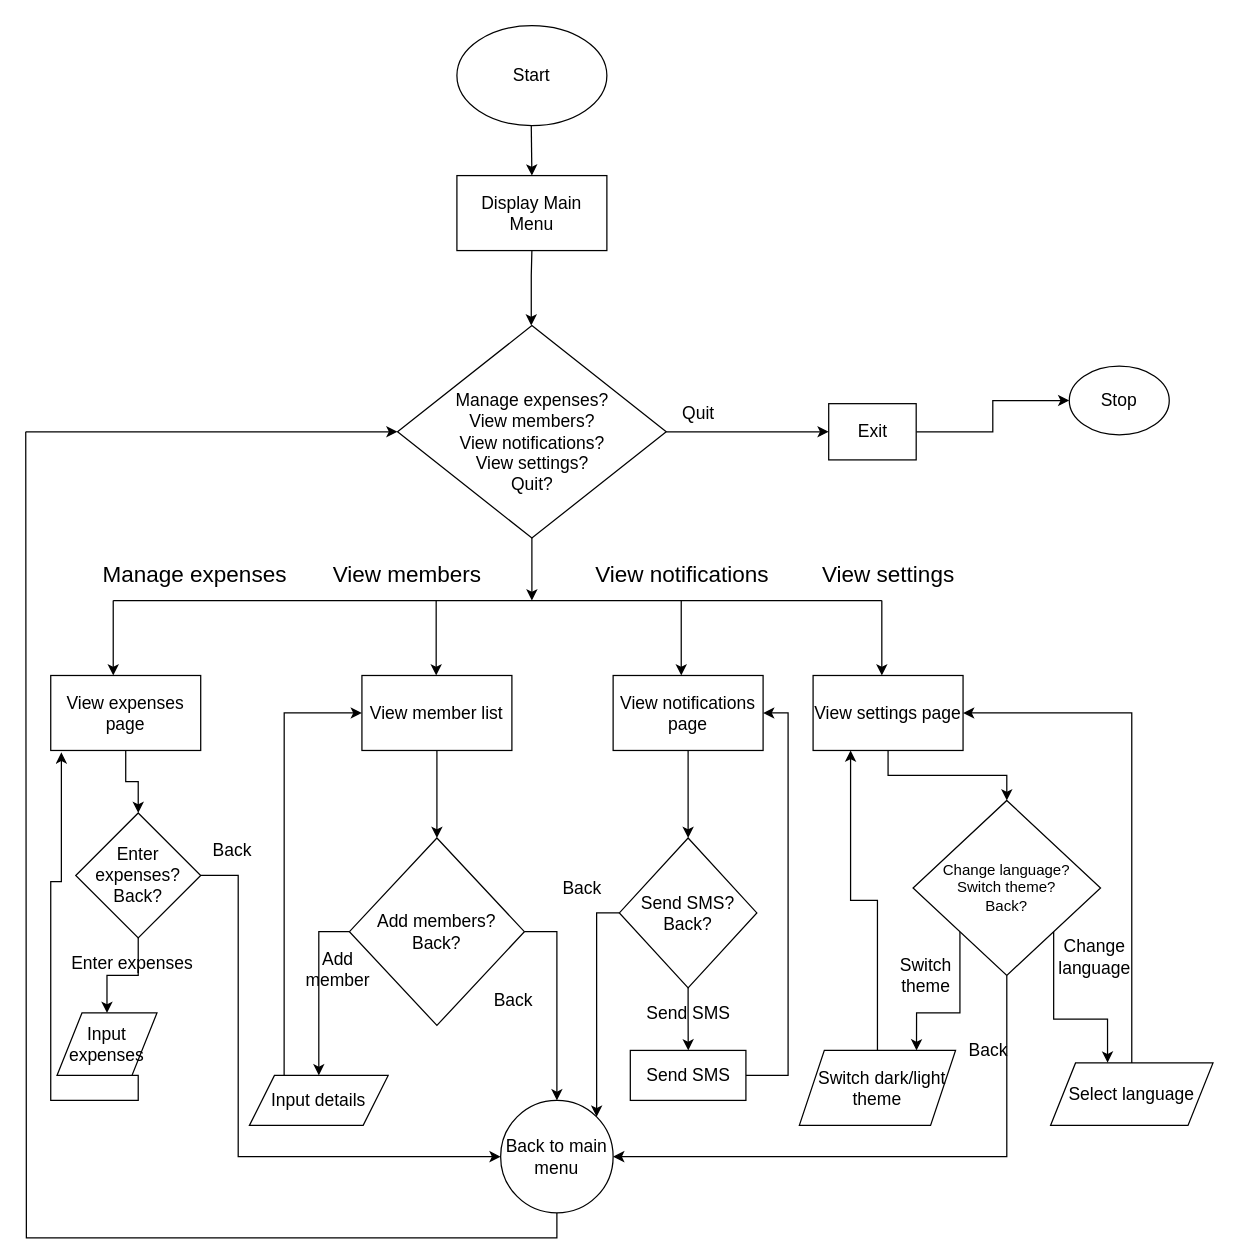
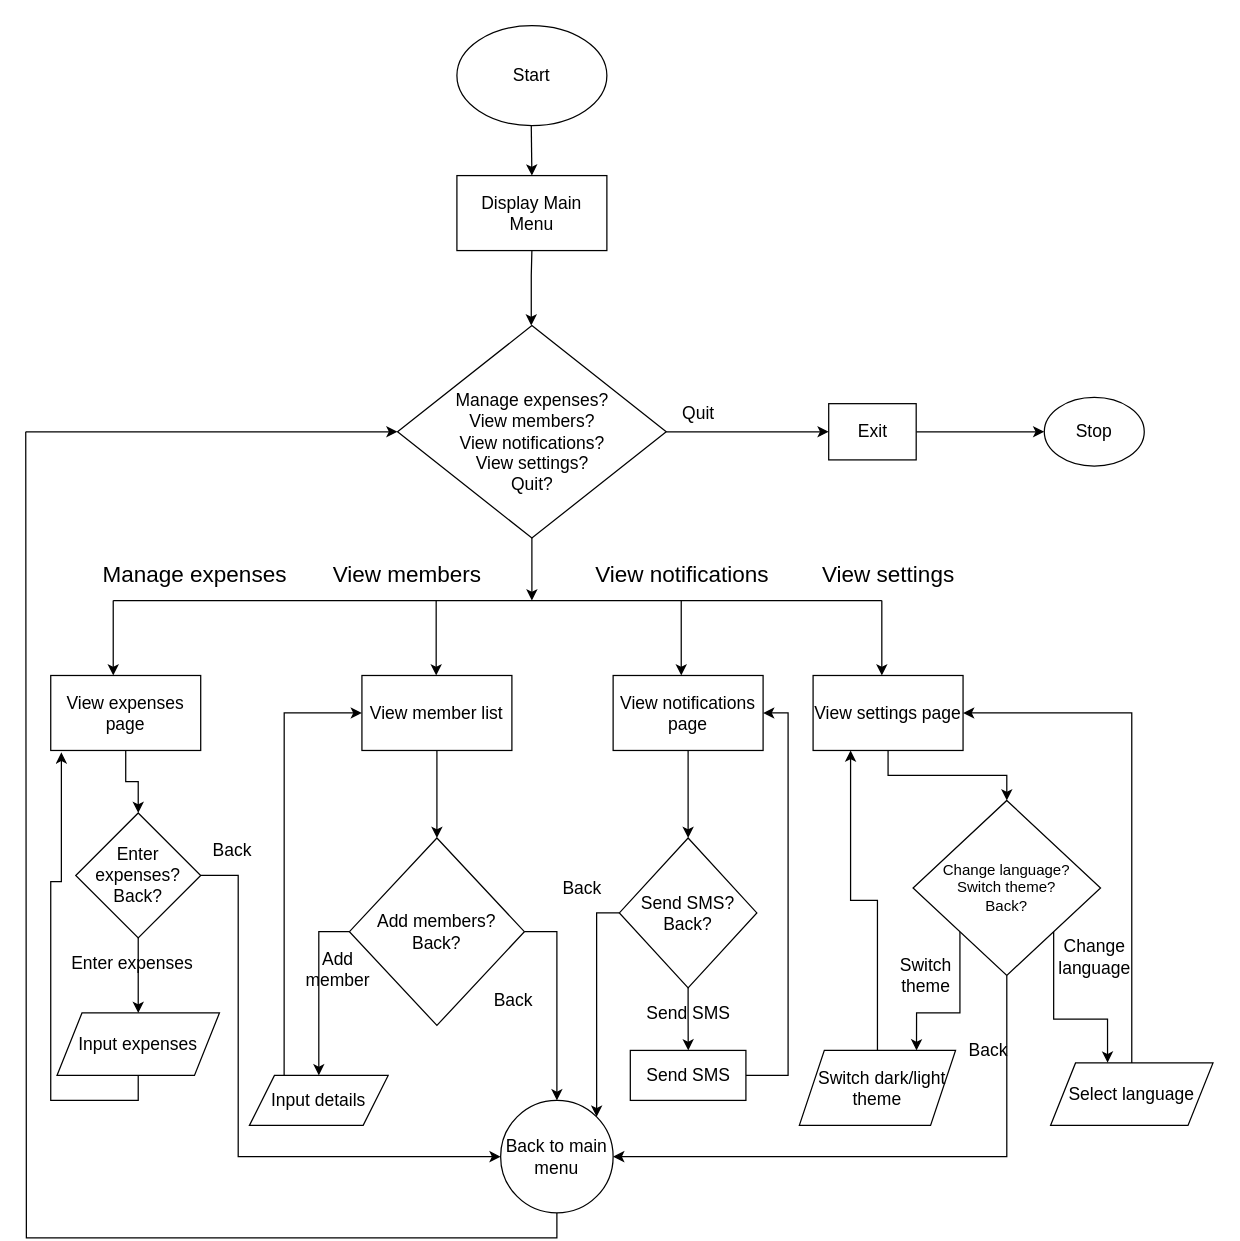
(1119, 401) -> (1094, 432)
(107, 1044) -> (138, 1044)
